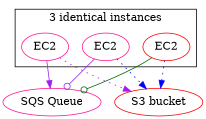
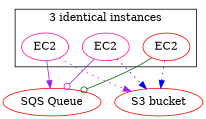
(52, 102) -> (52, 102)
